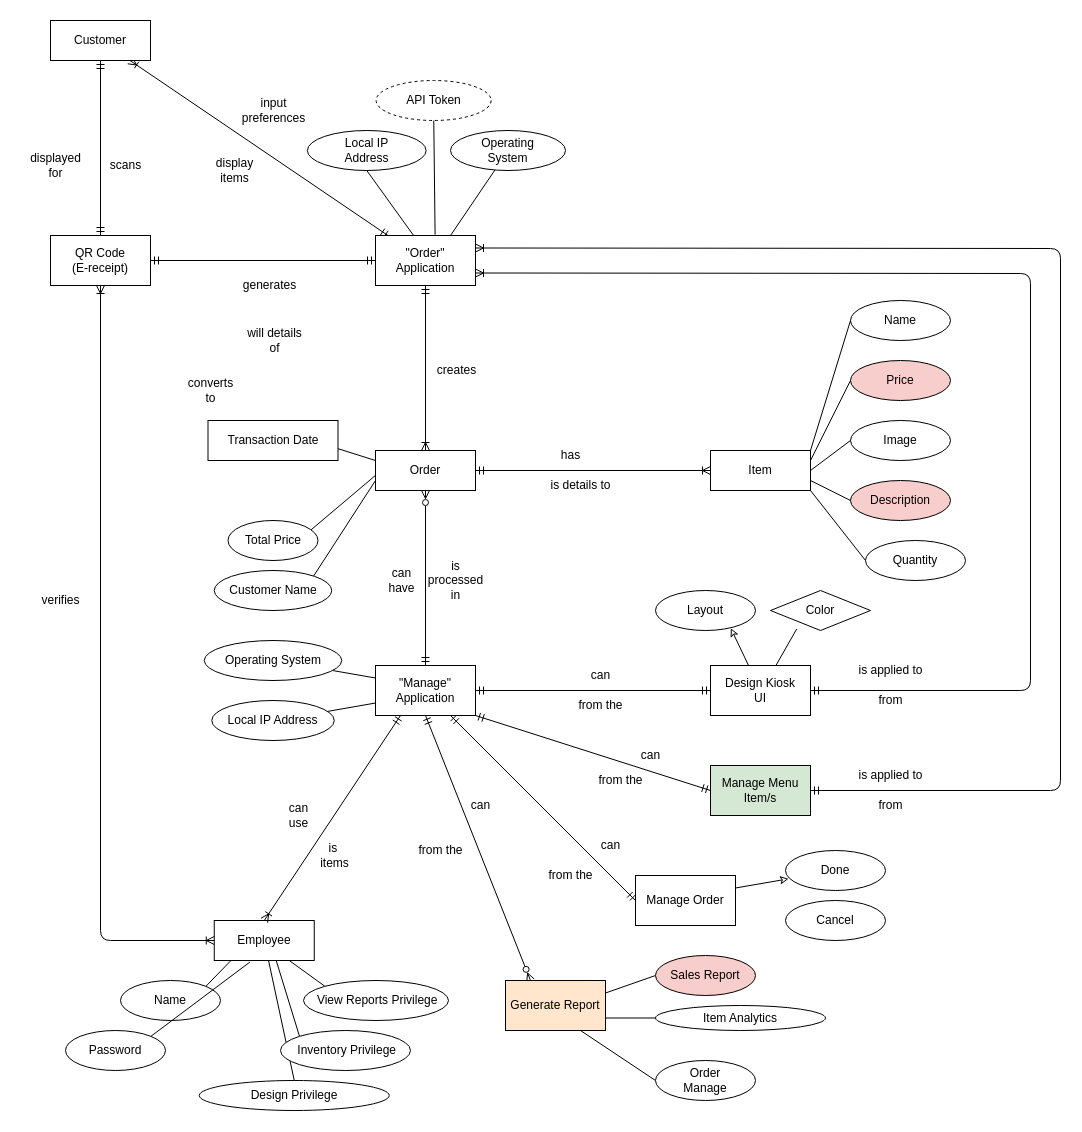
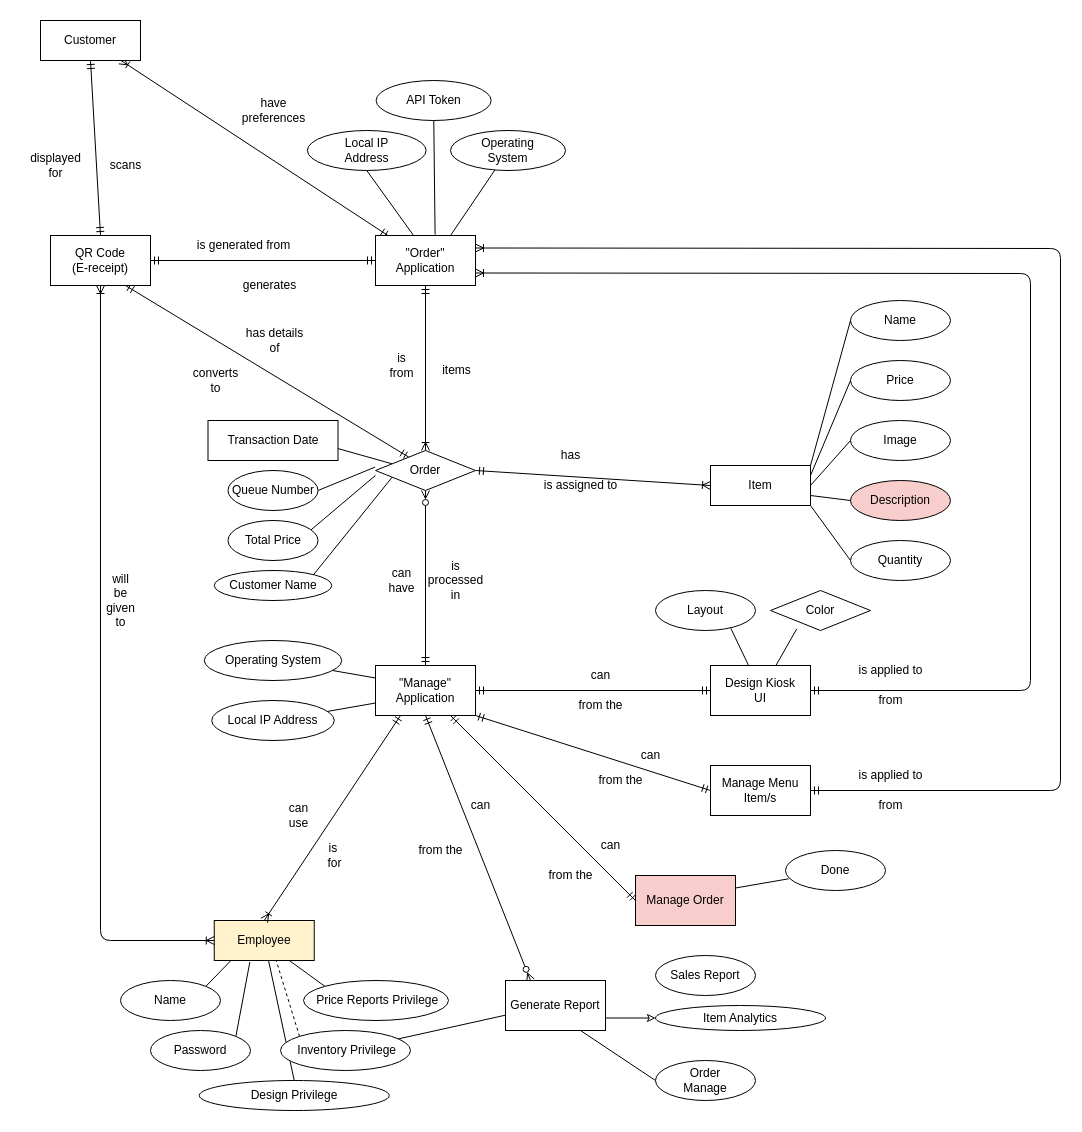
(101, 41) -> (91, 41)
(434, 101) -> (434, 101)
(274, 111) -> (274, 111)
(234, 171) -> none
none -> (244, 246)
(275, 341) -> (275, 341)
none -> (401, 366)
none -> (267, 371)
(457, 371) -> (457, 371)
(901, 381) -> (901, 381)
(211, 391) -> (216, 381)
(426, 471) -> (426, 471)
(761, 471) -> (761, 486)
none -> (346, 479)
(581, 486) -> (581, 486)
none -> (273, 491)
(916, 561) -> (901, 561)
(273, 591) -> (273, 586)
(61, 601) -> none
none -> (121, 601)
(734, 635) -> (733, 633)
(761, 791) -> (761, 791)
(335, 856) -> (335, 856)
(780, 880) -> (783, 880)
(686, 901) -> (686, 901)
(836, 921) -> none
(264, 941) -> (264, 941)
(706, 976) -> (706, 976)
(631, 984) -> (452, 1027)
(288, 998) -> (288, 998)
(376, 1001) -> (376, 1001)
(556, 1006) -> (556, 1006)
(649, 1018) -> (647, 1018)
(116, 1051) -> (201, 1051)
